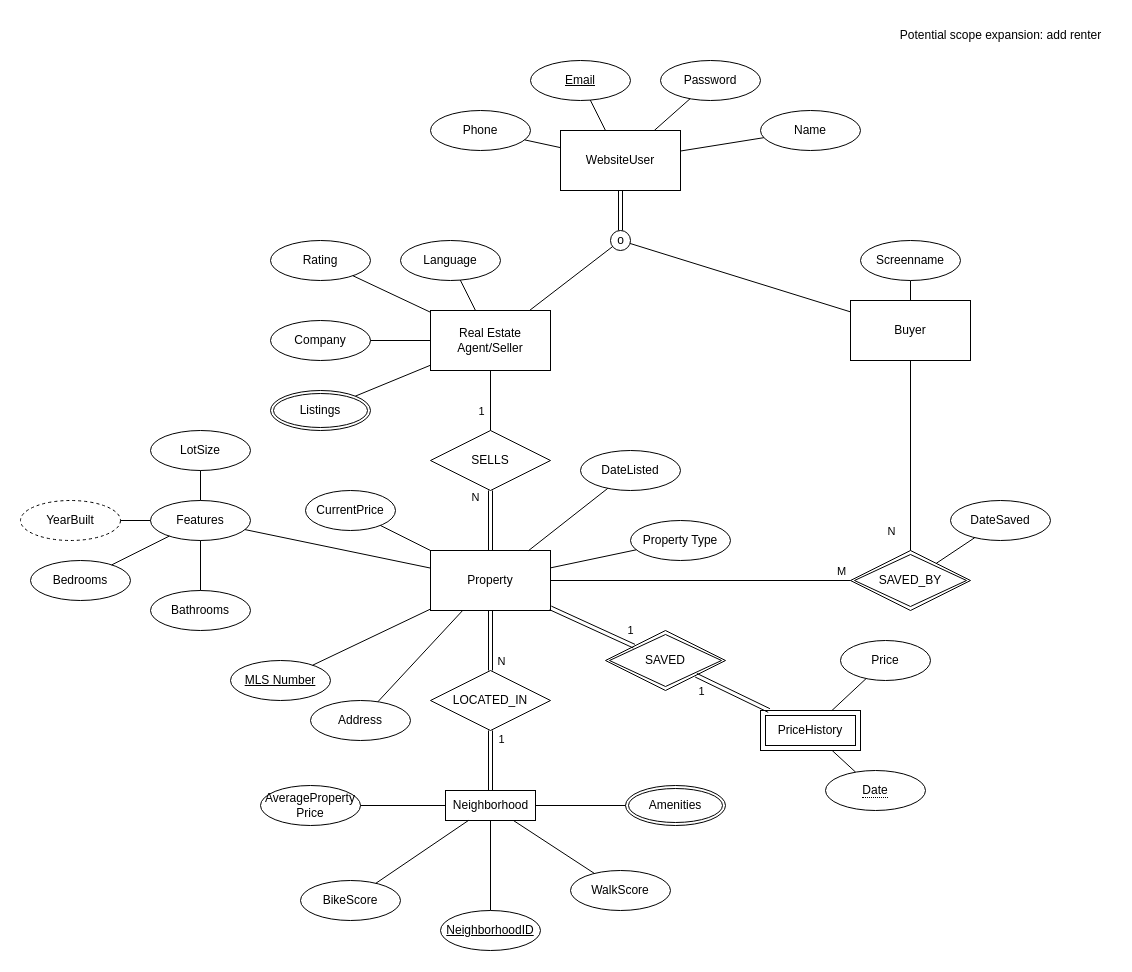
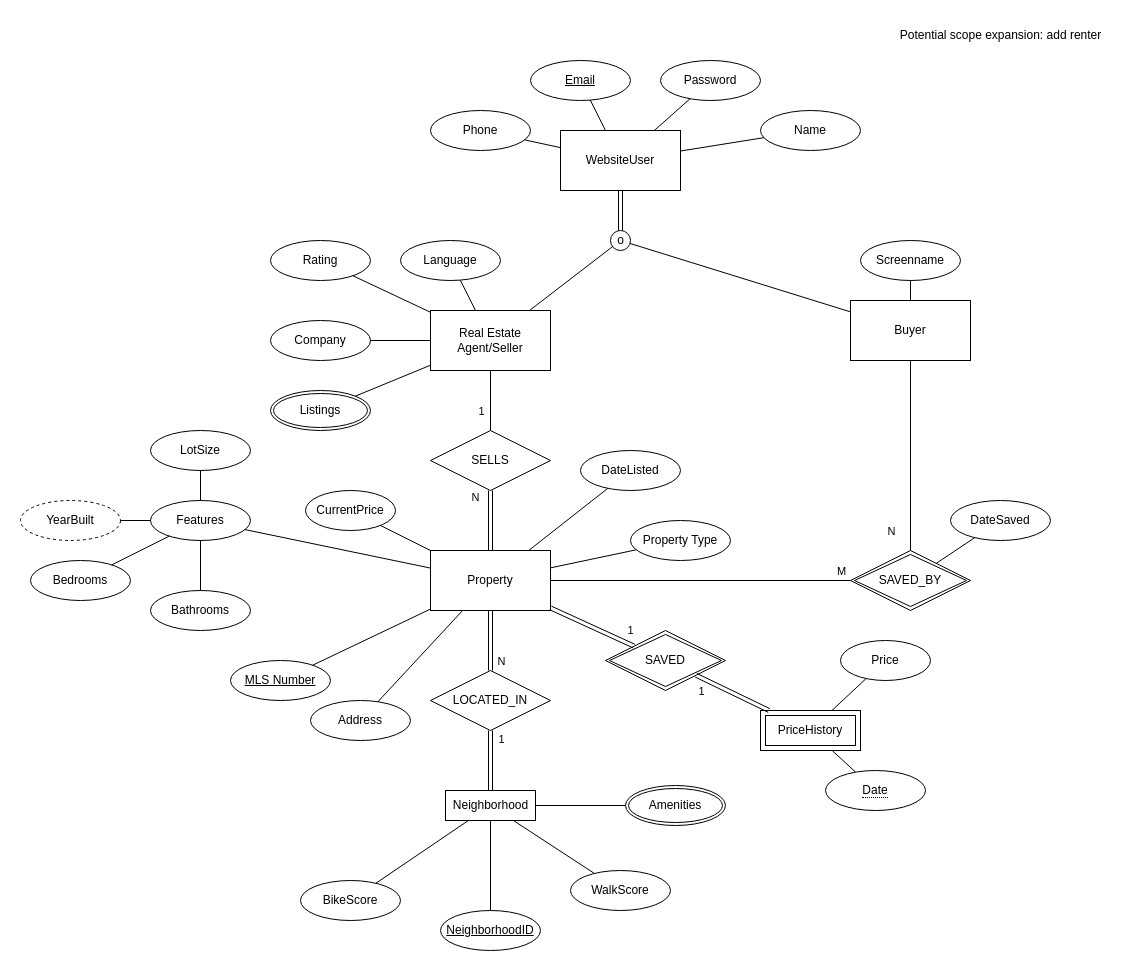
(311, 806) -> none
(404, 806) -> none
